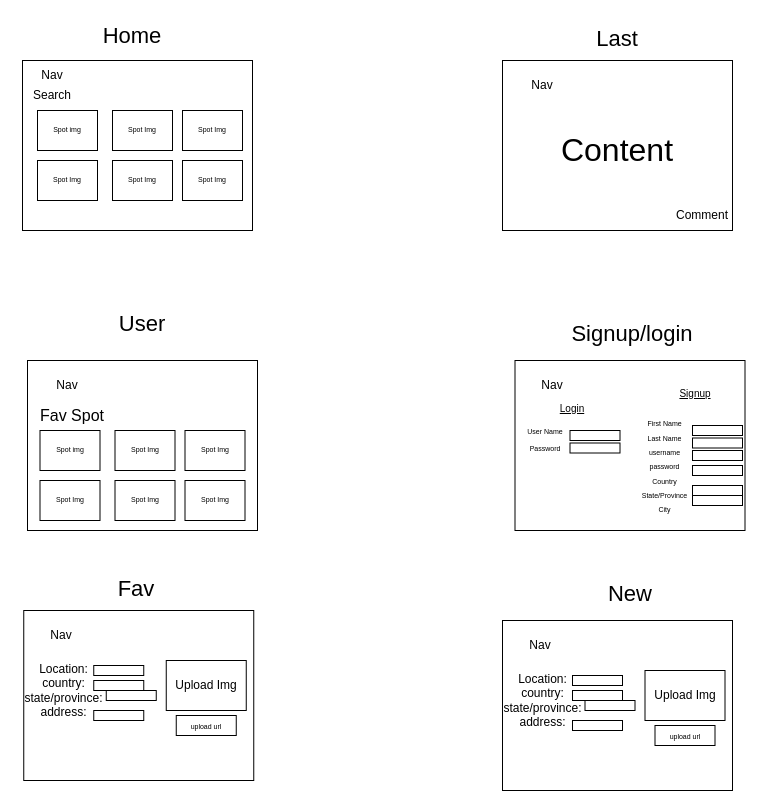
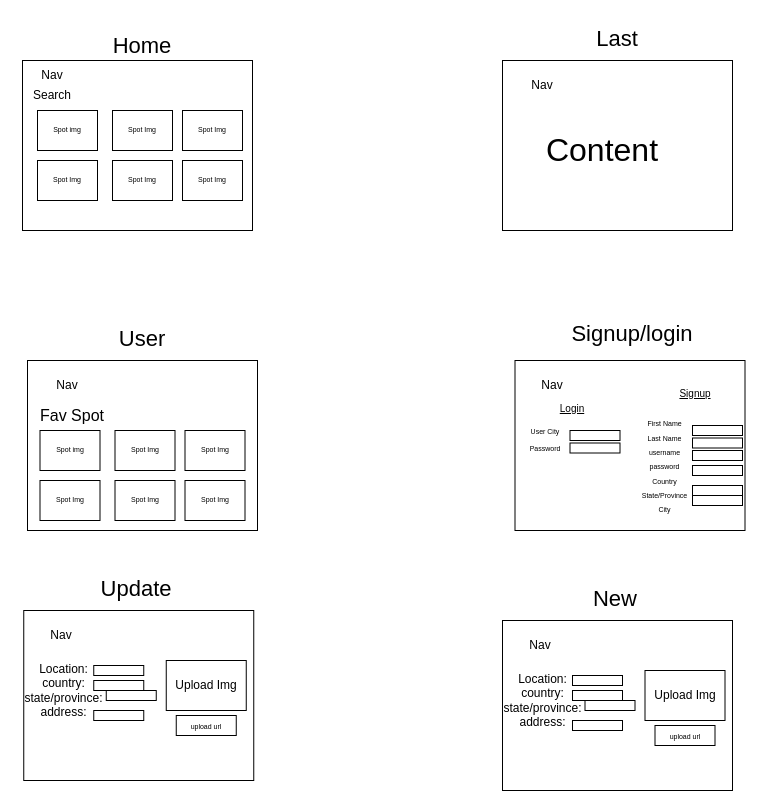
(133, 31) -> (143, 41)
(618, 151) -> (603, 151)
(703, 216) -> none
(143, 321) -> (143, 336)
(546, 441) -> (546, 441)
(137, 586) -> (137, 586)
(630, 591) -> (615, 596)
